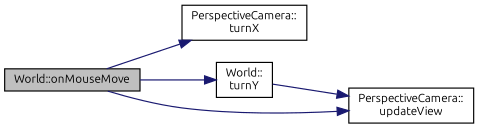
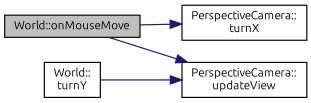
(172, 80) -> none
